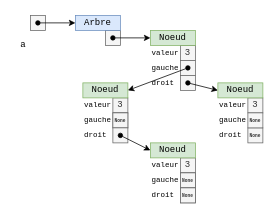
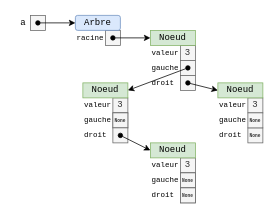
(98, 23) -> (98, 23)
none -> (90, 38)
(23, 45) -> (23, 23)
